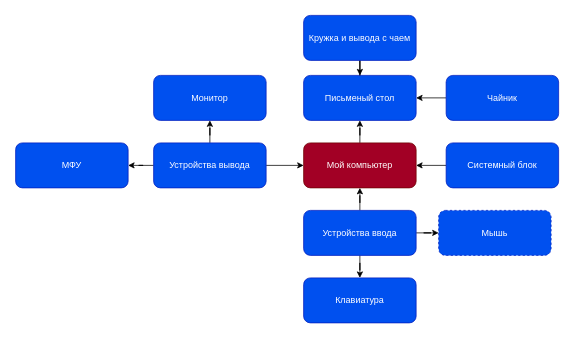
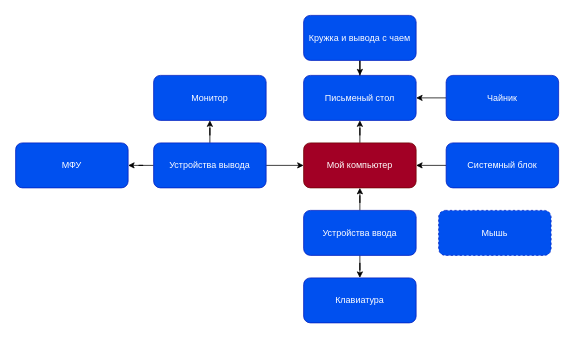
(428, 233) -> none
